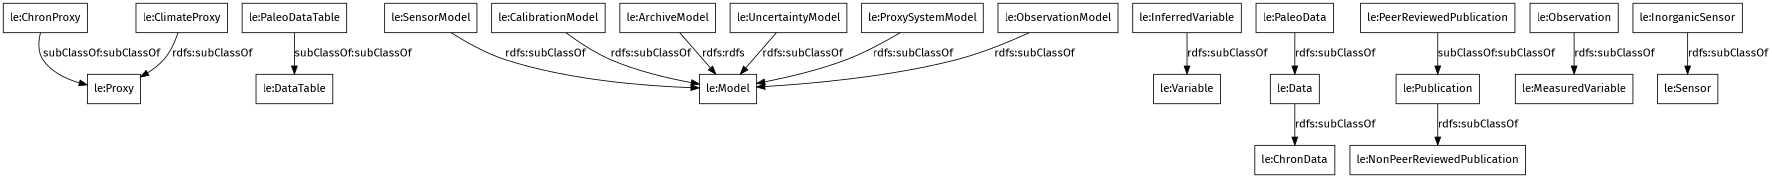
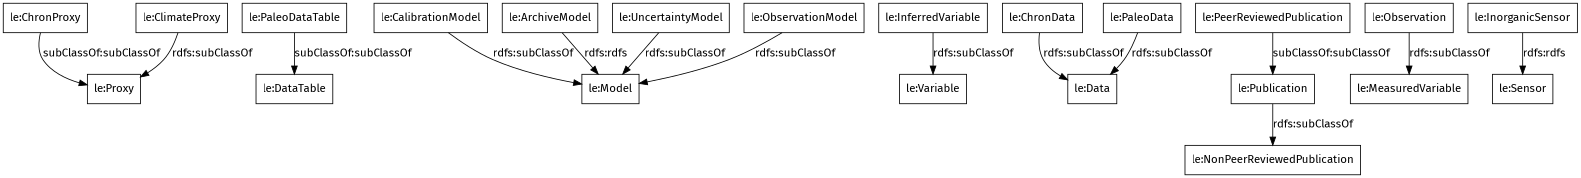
(431, 18) -> none
(922, 18) -> none
(1728, 53) -> (1544, 53)
(1295, 120) -> (1043, 58)
